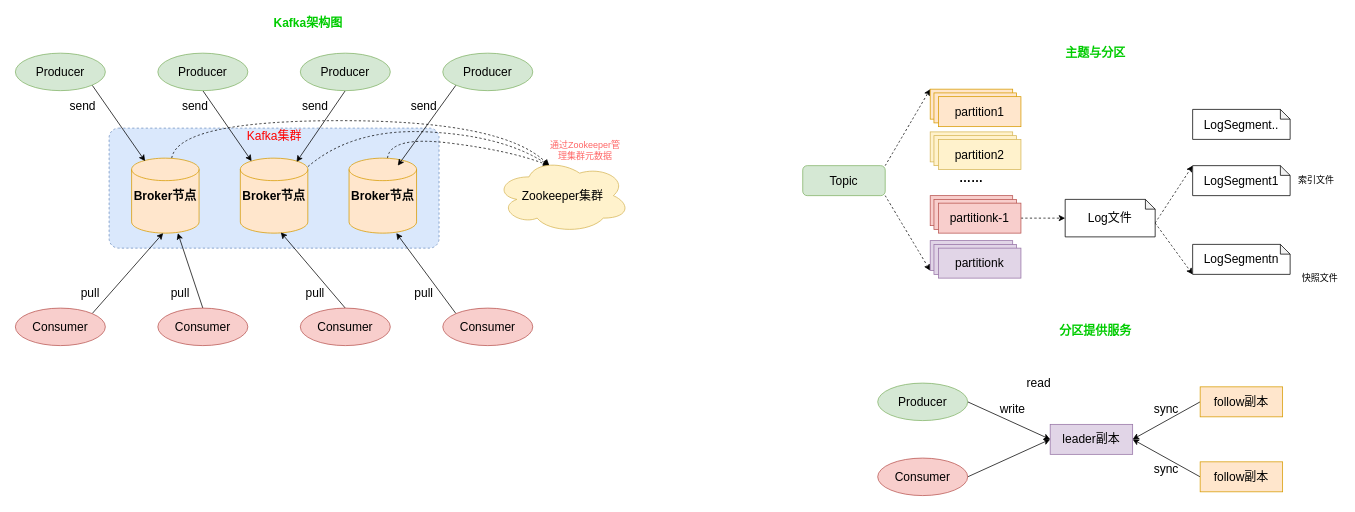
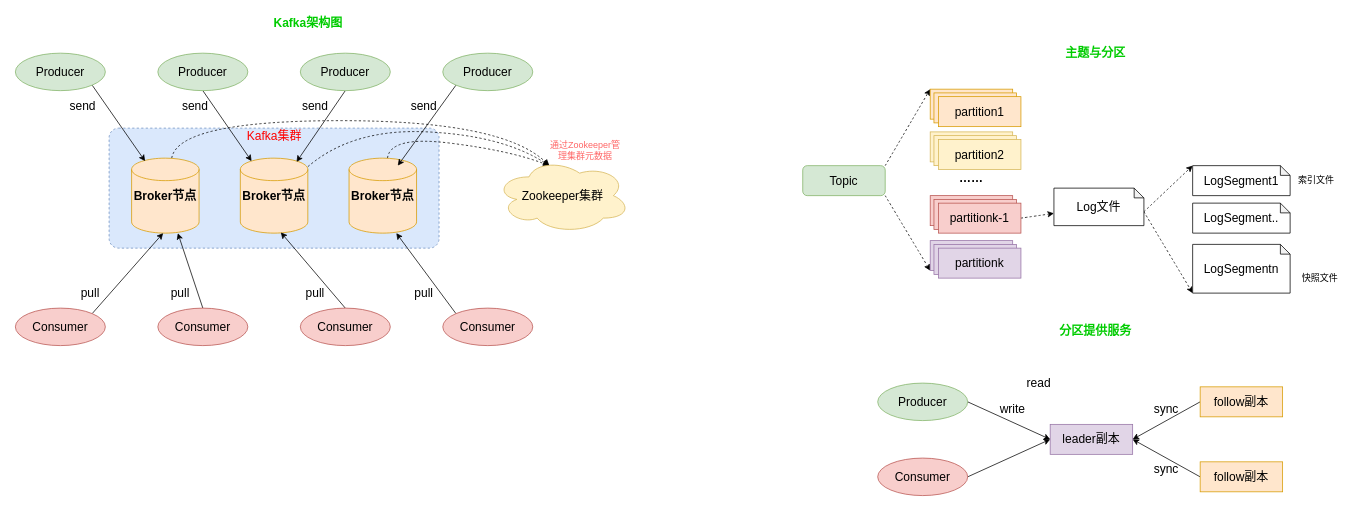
(1242, 124) -> (1242, 218)
(1110, 218) -> (1099, 207)
(1242, 259) -> (1242, 269)
